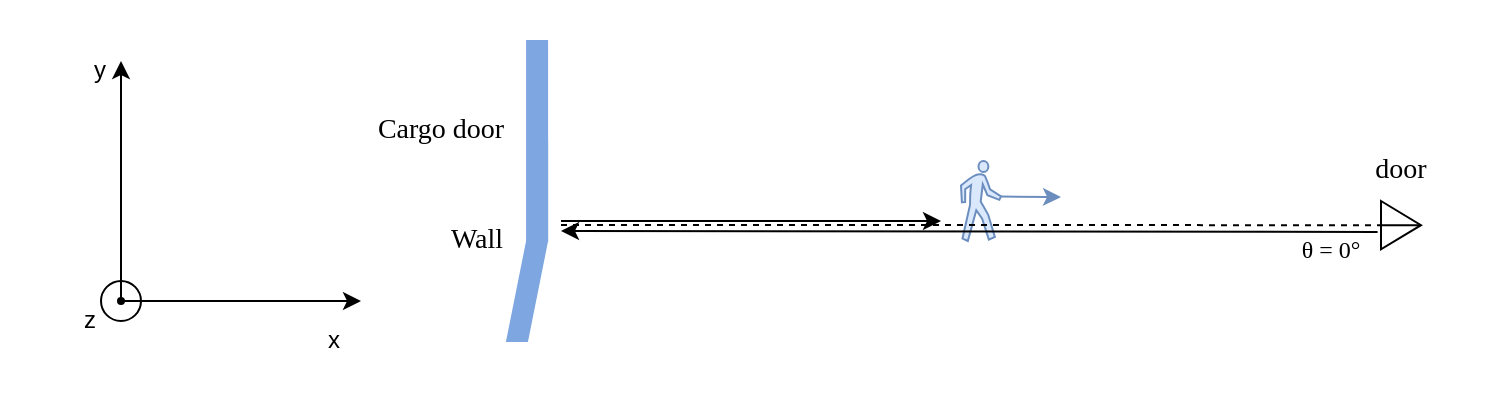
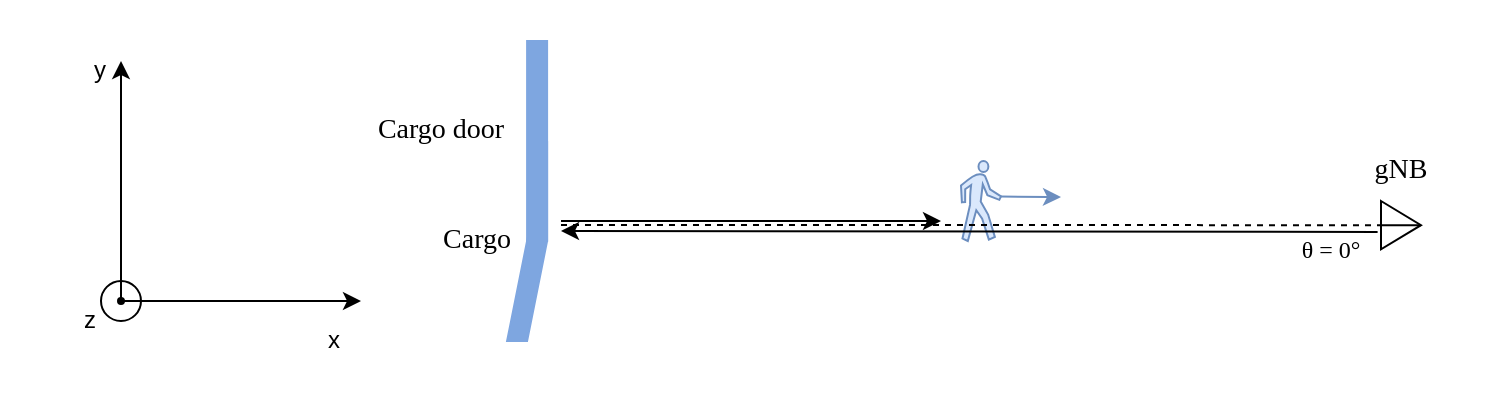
(1402, 171) -> (1402, 171)
(478, 241) -> (478, 241)
